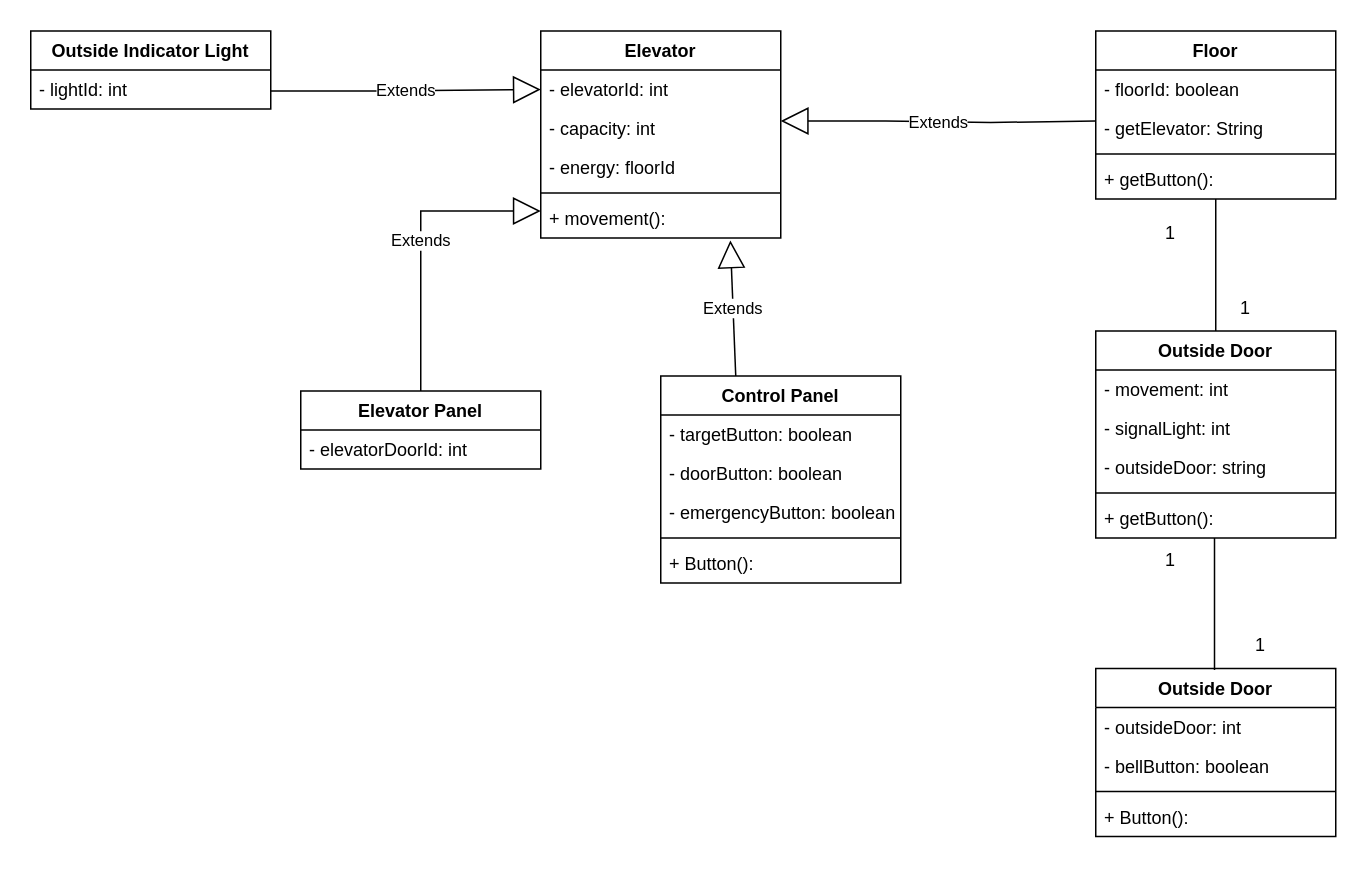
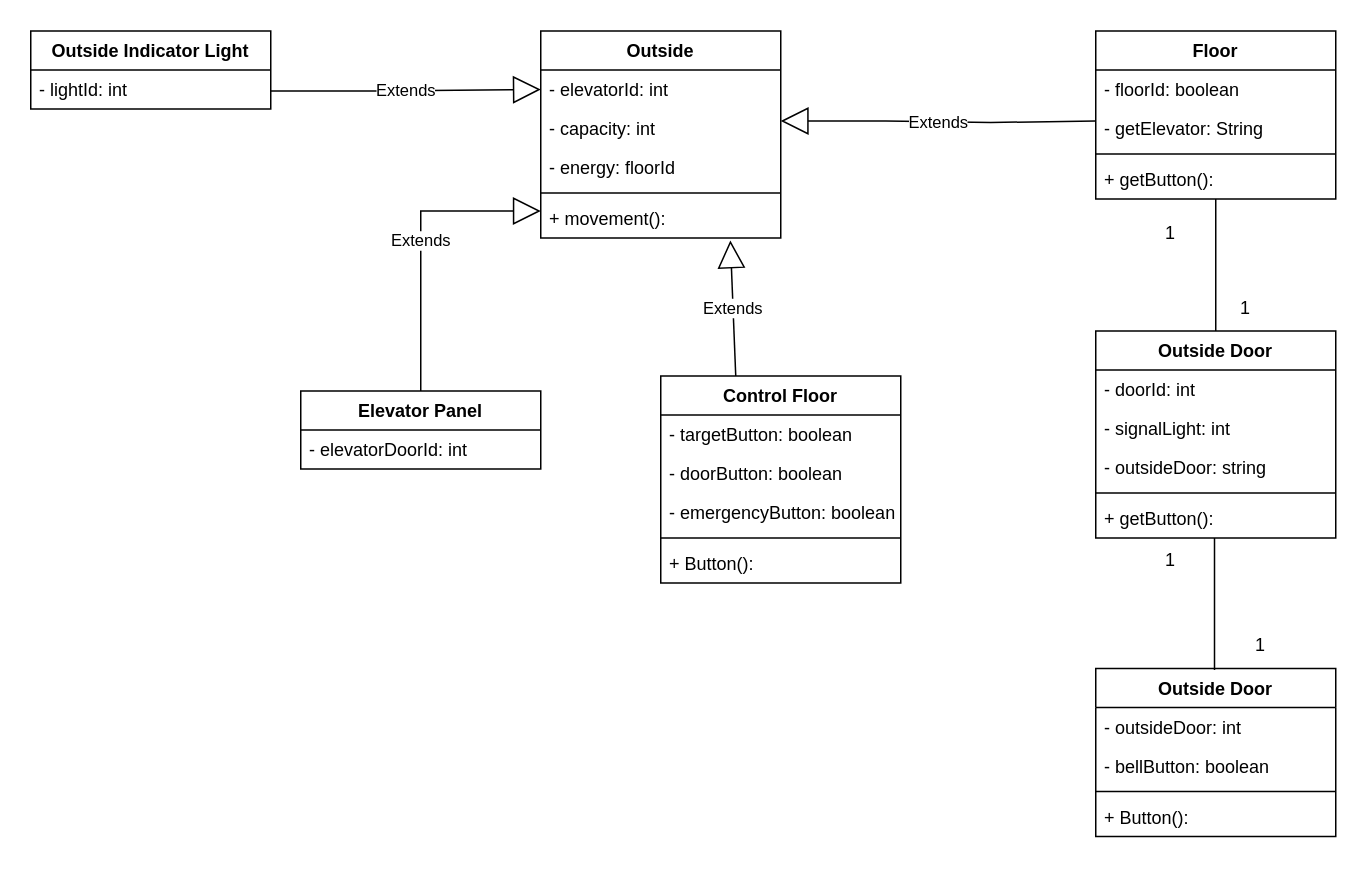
(660, 51) -> (660, 51)
(1170, 390) -> (1160, 390)
(780, 396) -> (780, 396)
